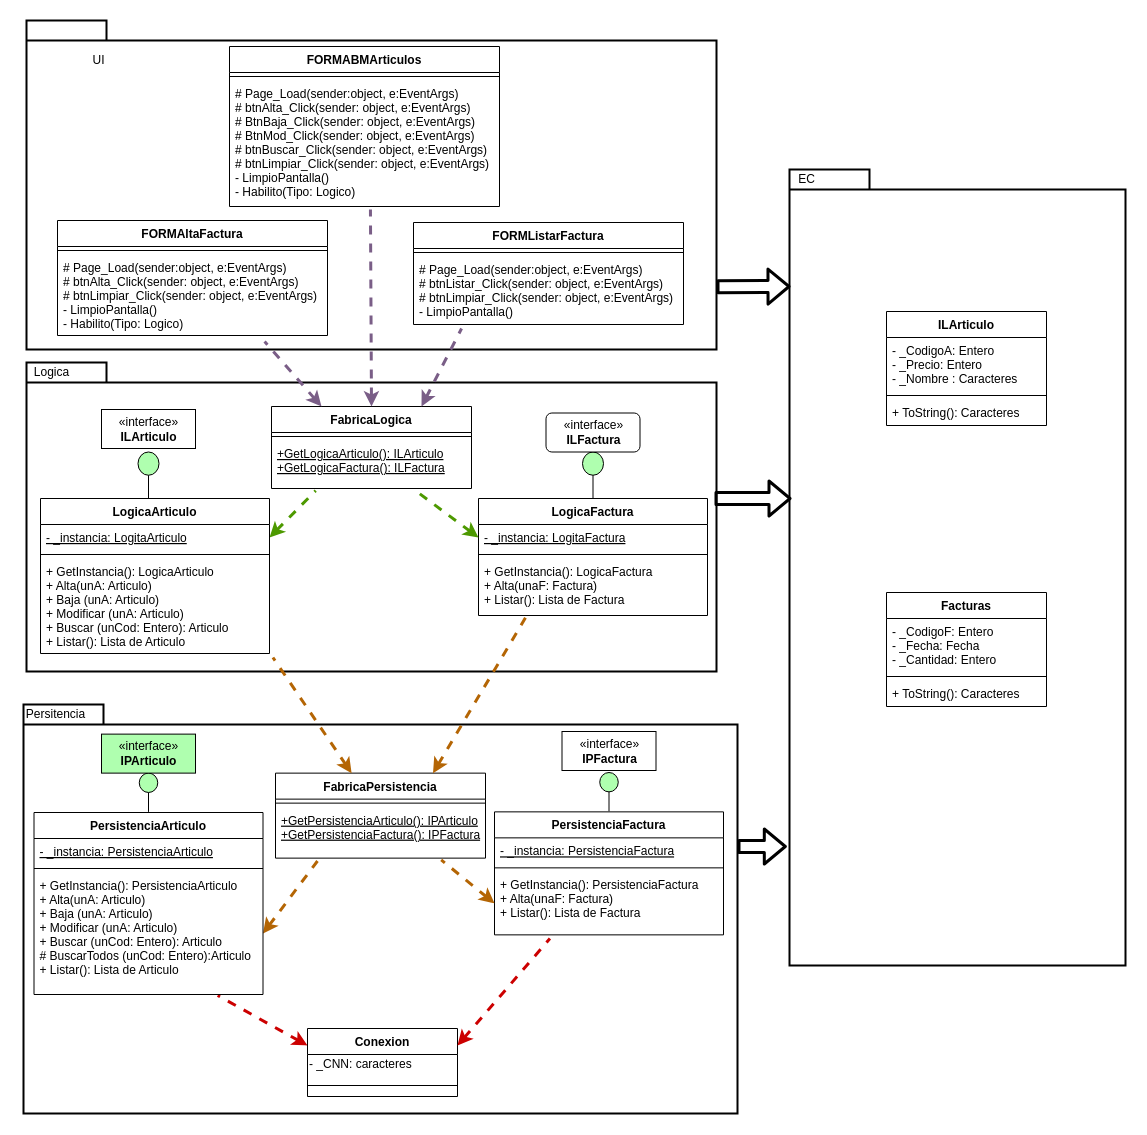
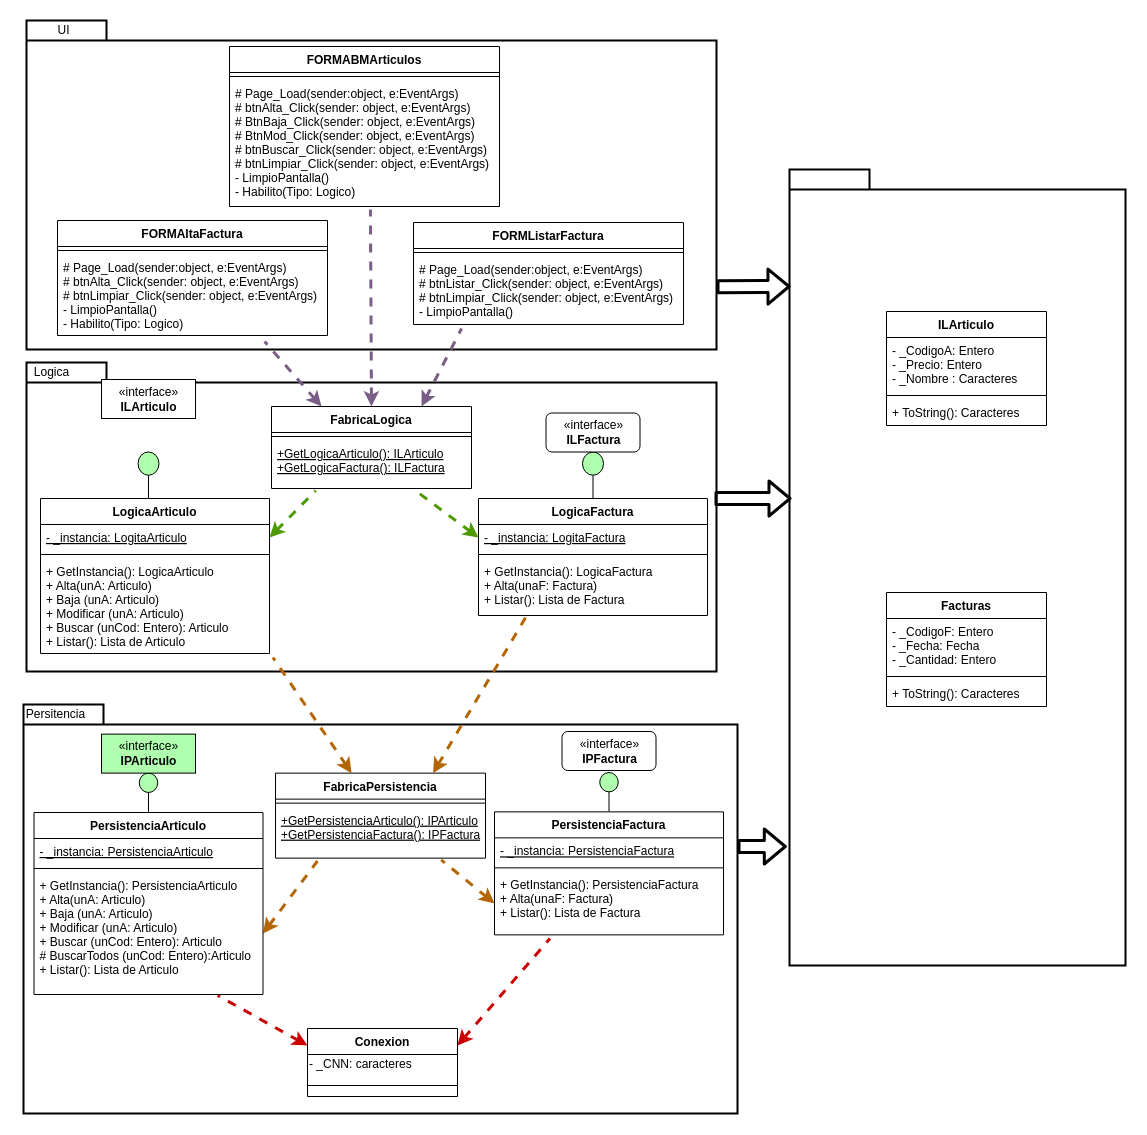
(99, 61) -> (64, 31)
(807, 180) -> none
(149, 429) -> (149, 399)
(609, 751) -> (609, 751)
